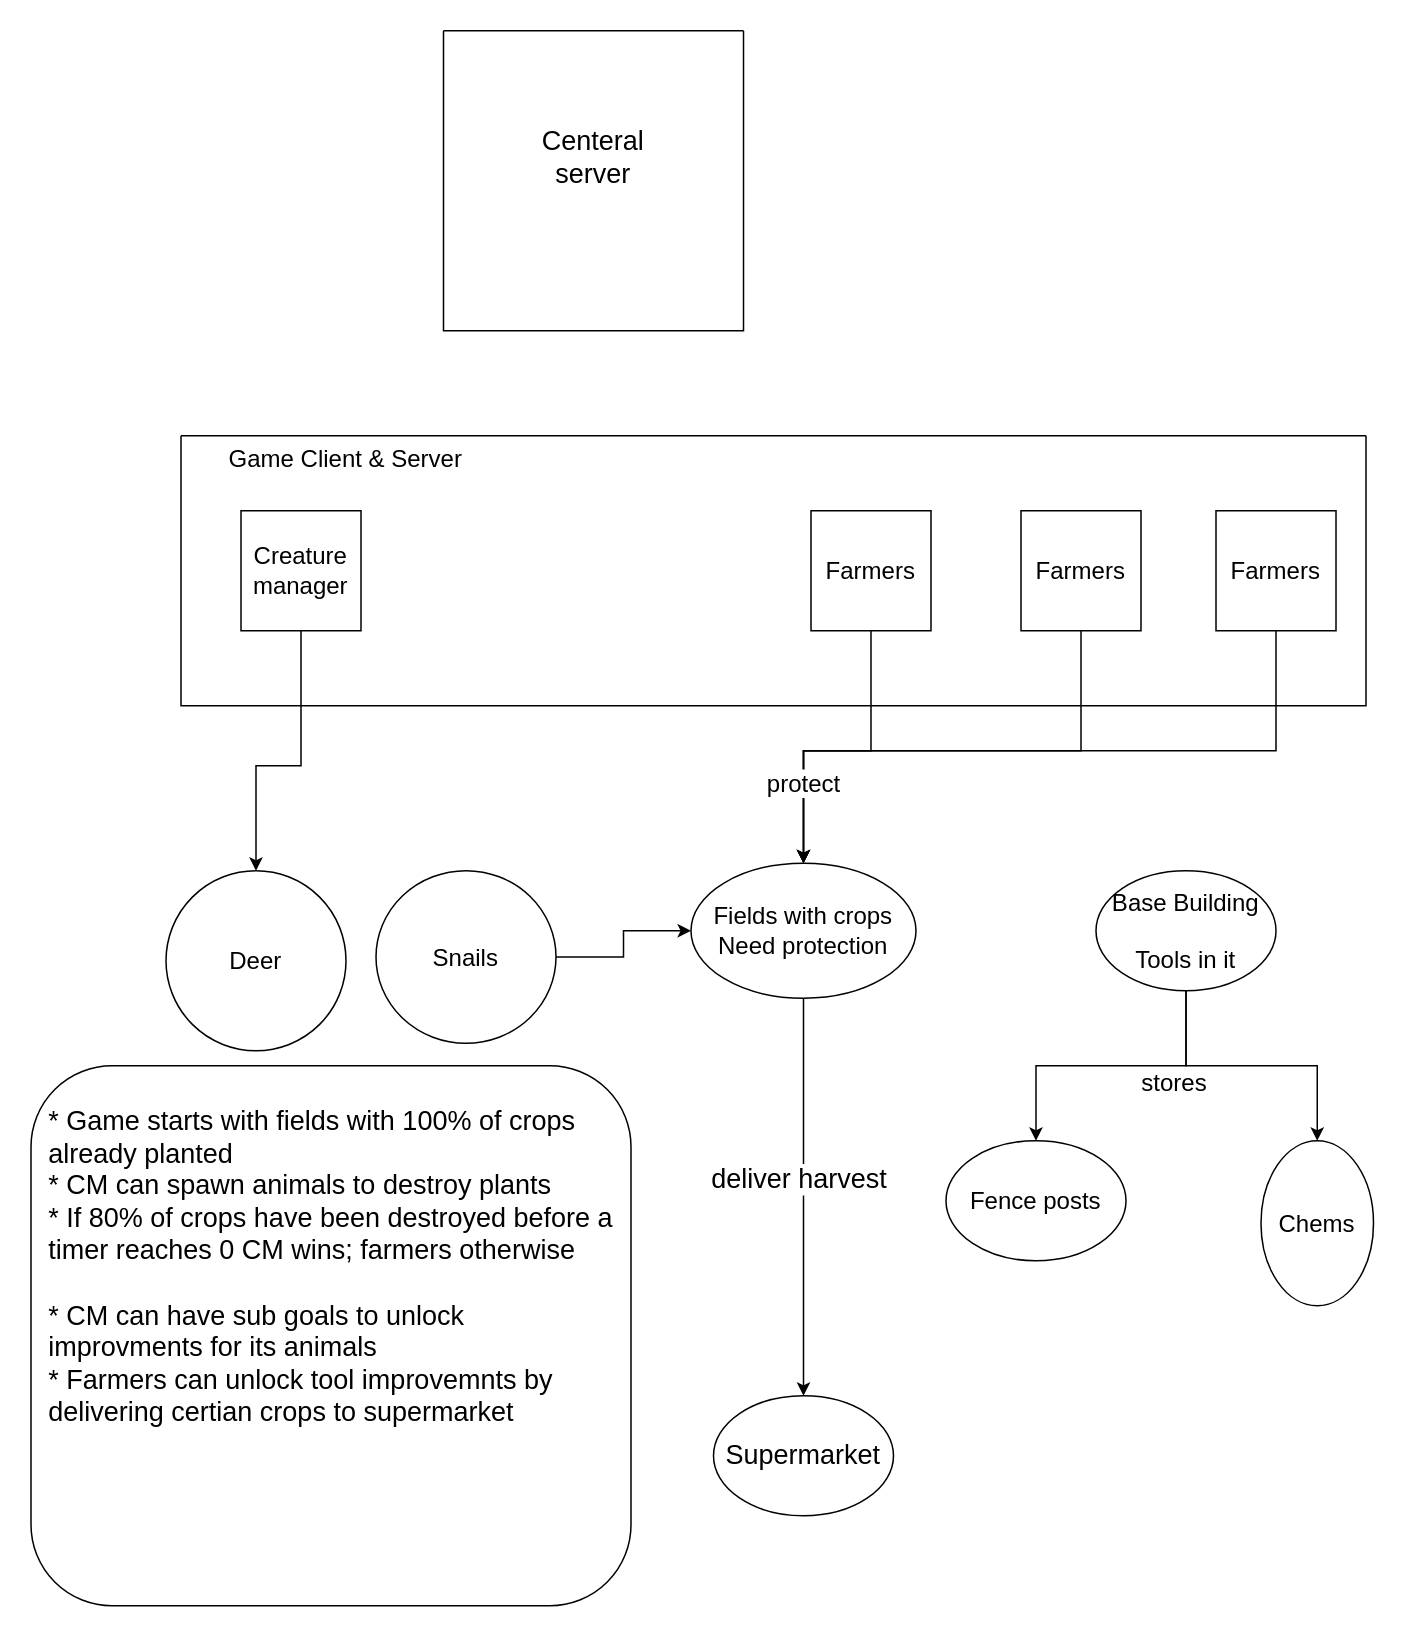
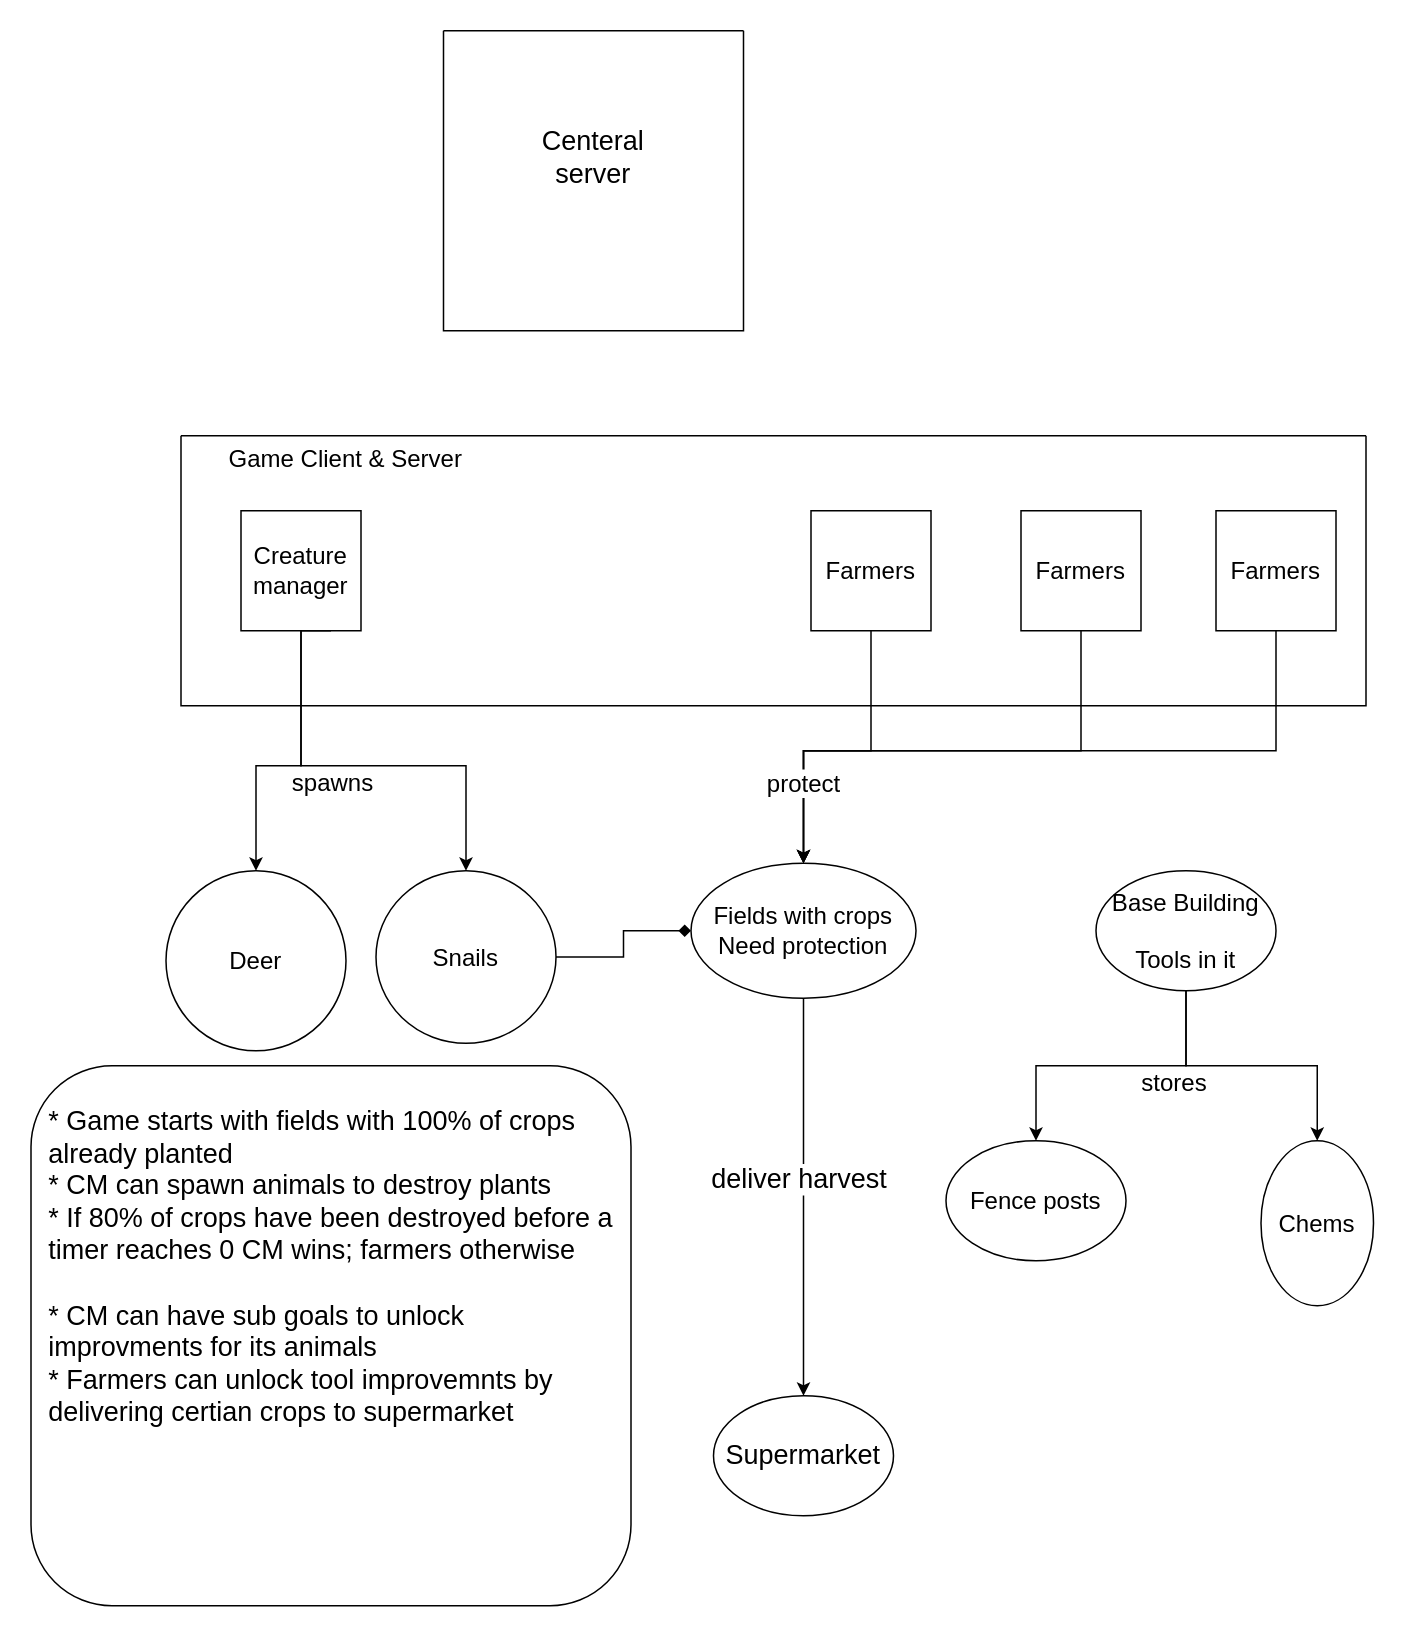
none -> (431, 766)
(679, 931) -> (678, 931)
